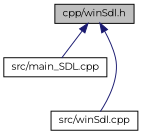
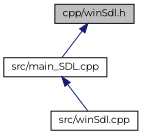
(116, 72) -> (78, 98)
